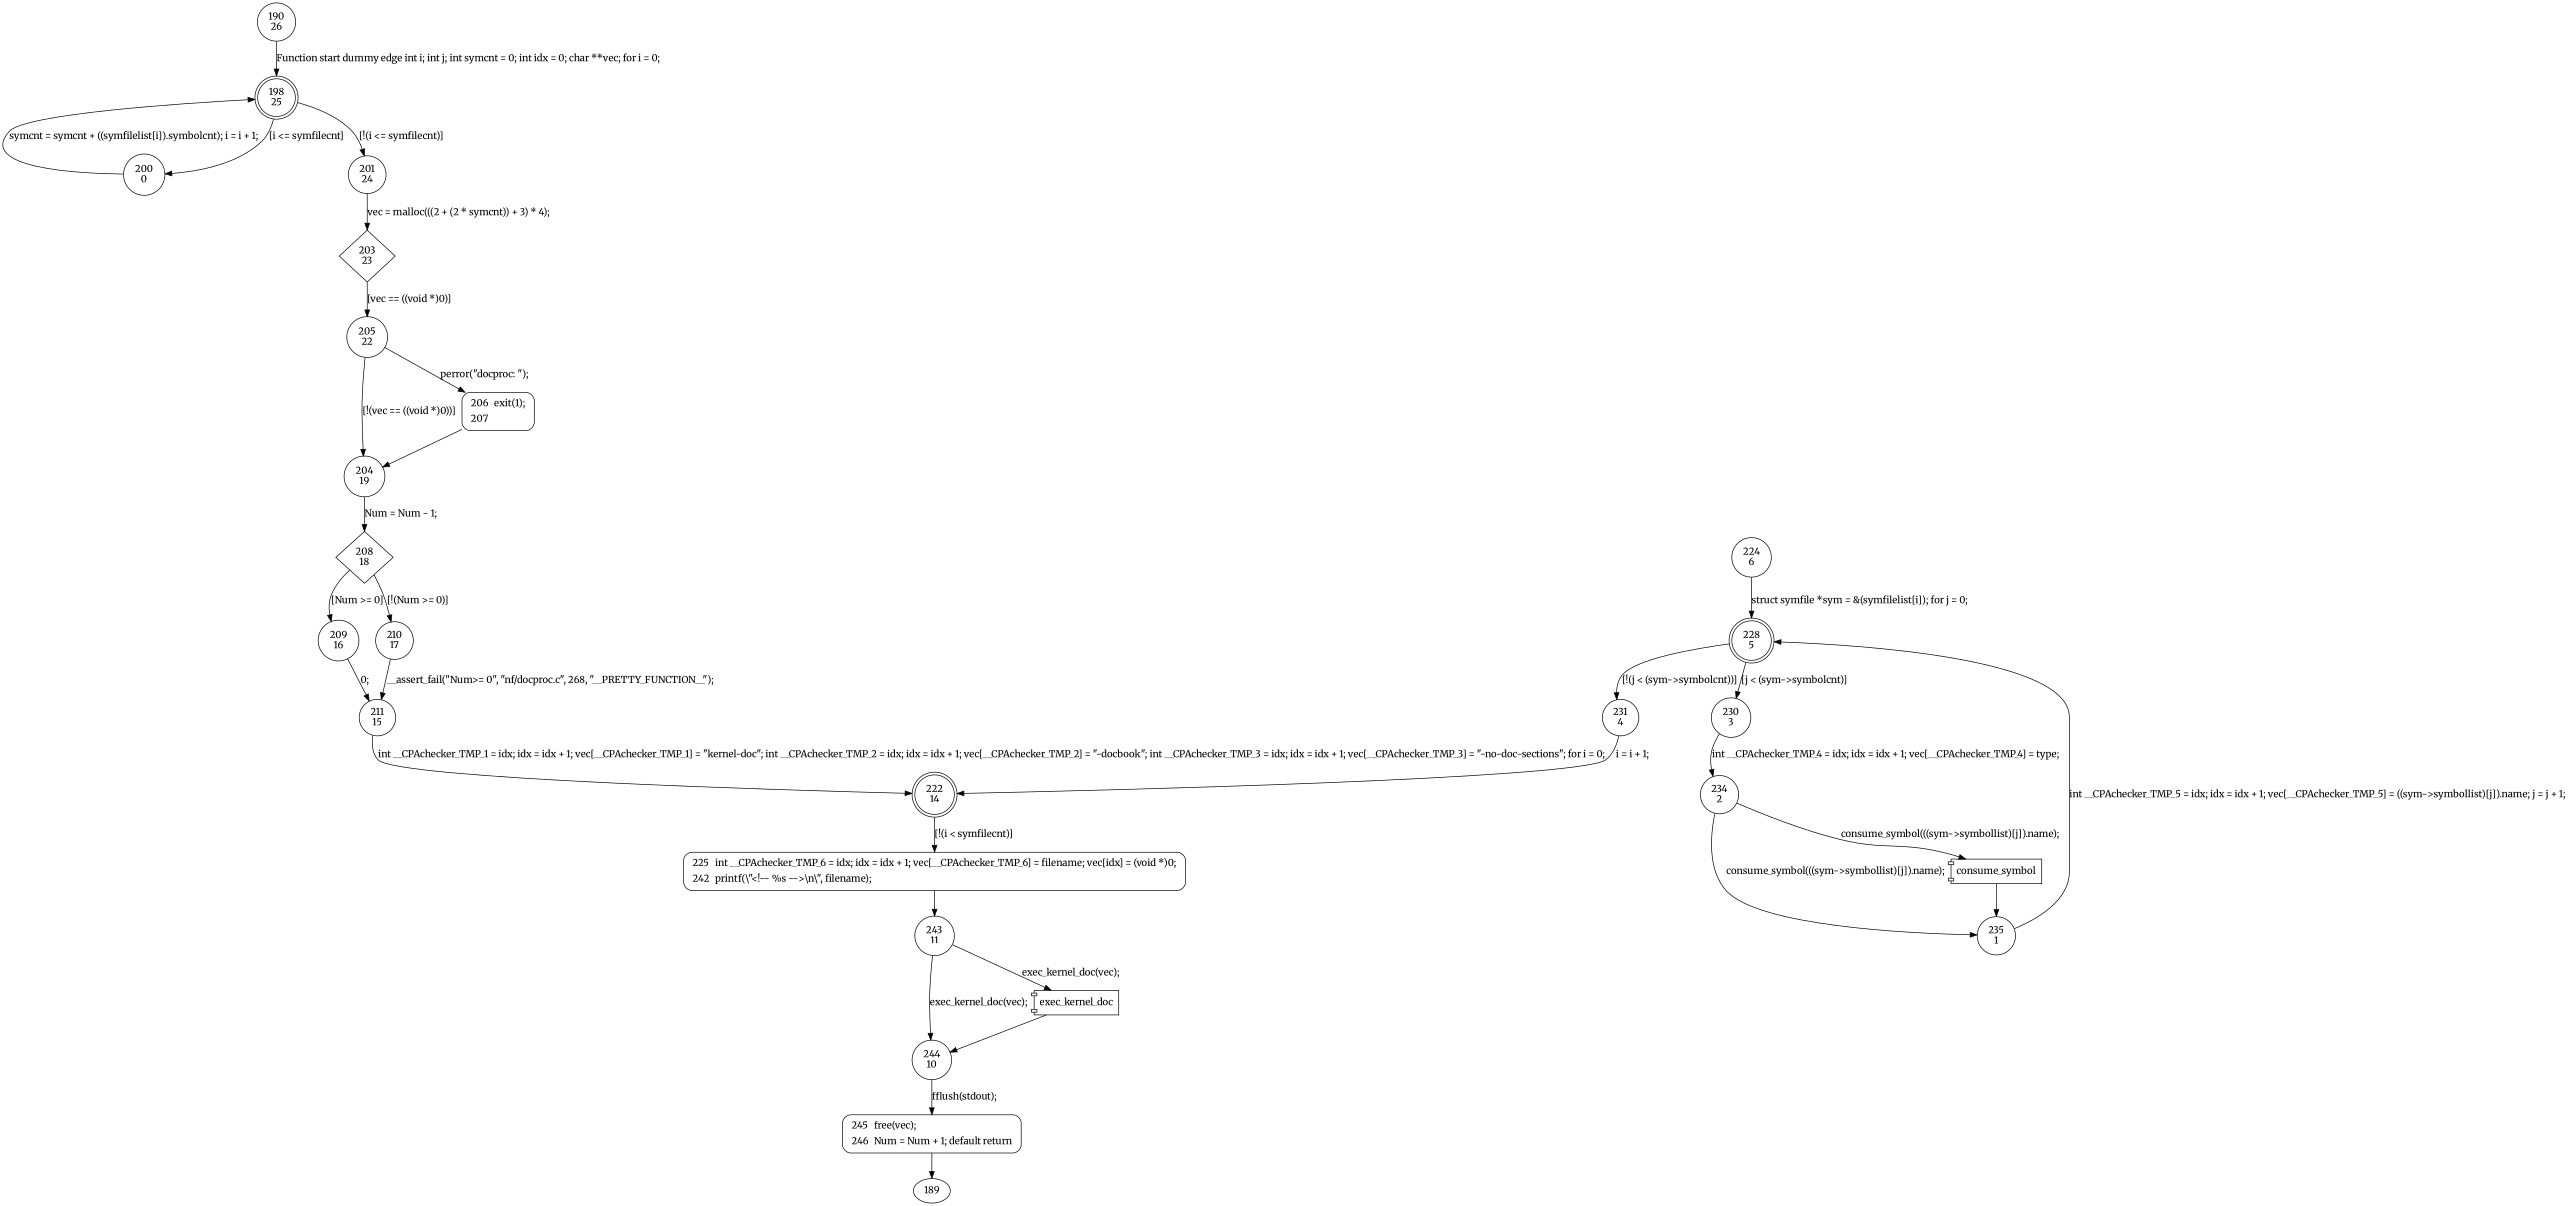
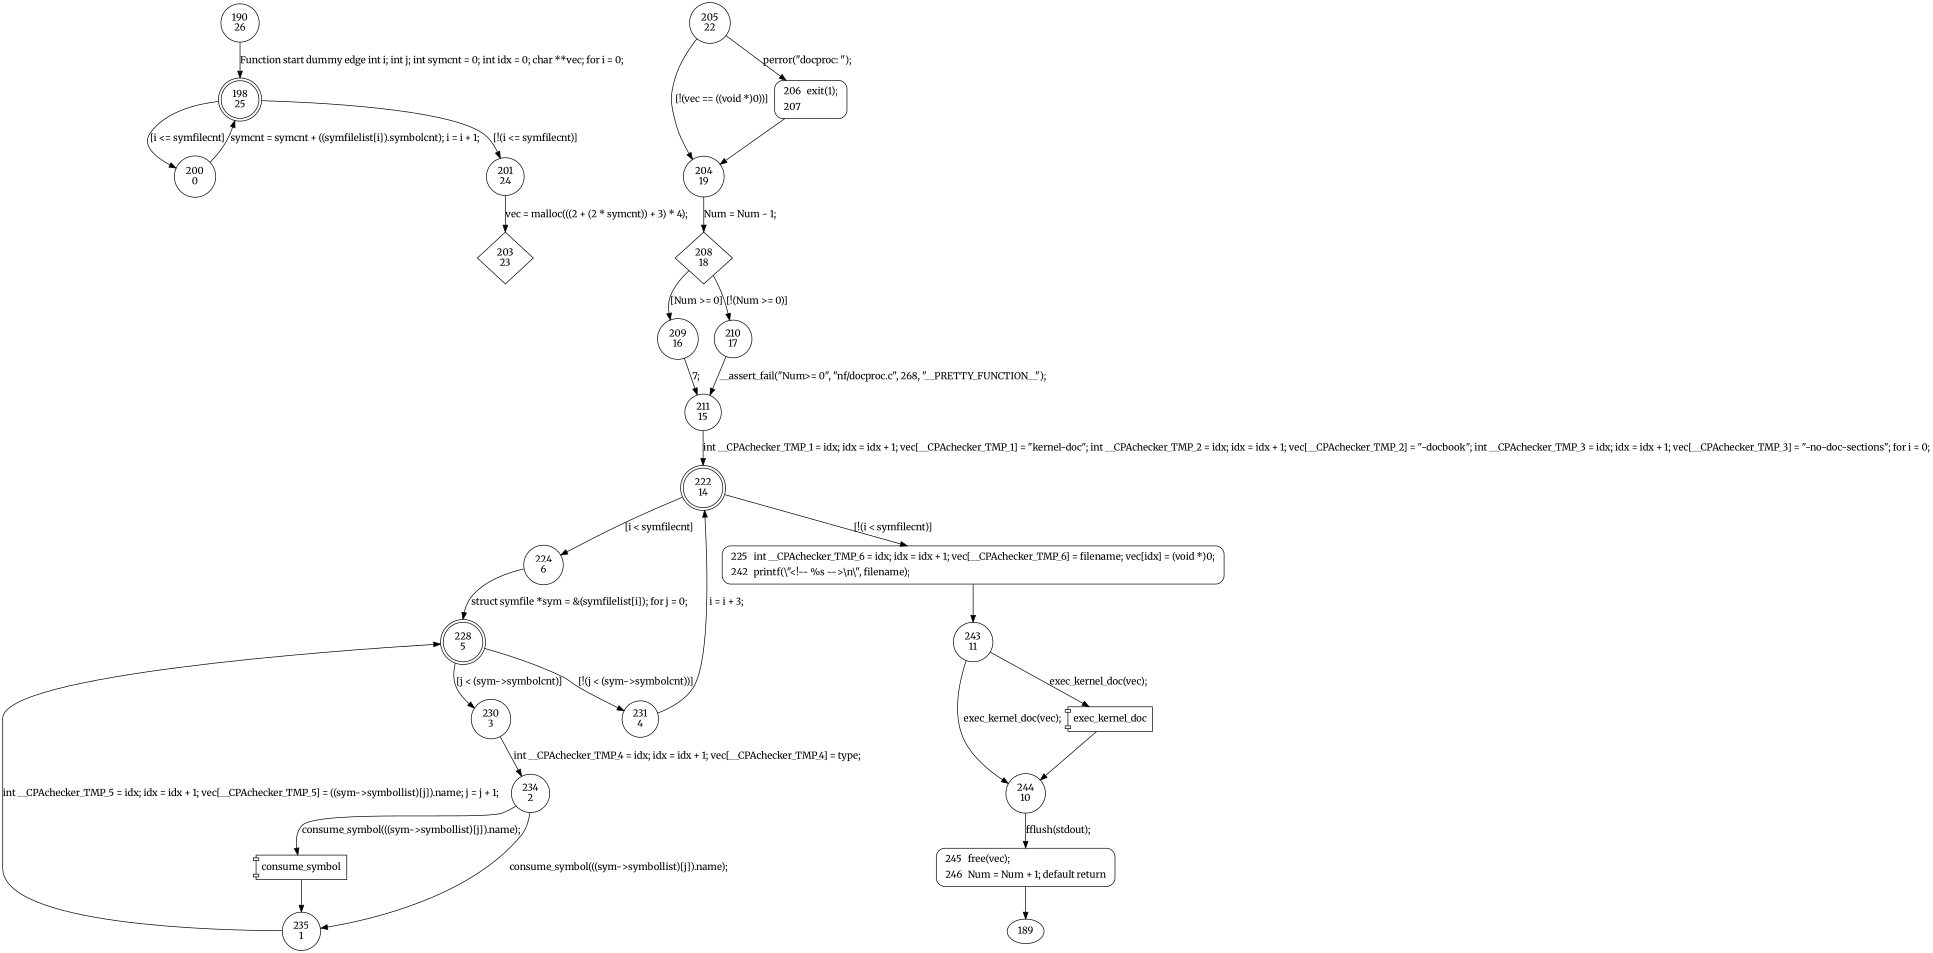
(367, 296) -> none
none -> (624, 523)
(365, 680) -> (696, 377)
(1632, 755) -> (726, 602)
